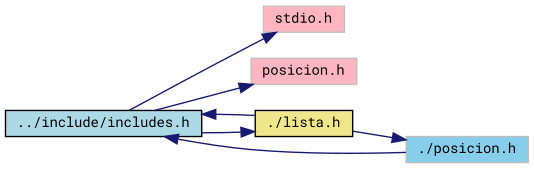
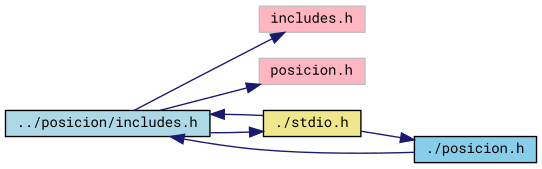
(304, 19) -> (312, 19)
(104, 124) -> (108, 124)
(304, 124) -> (312, 124)
(467, 150) -> (475, 150)
